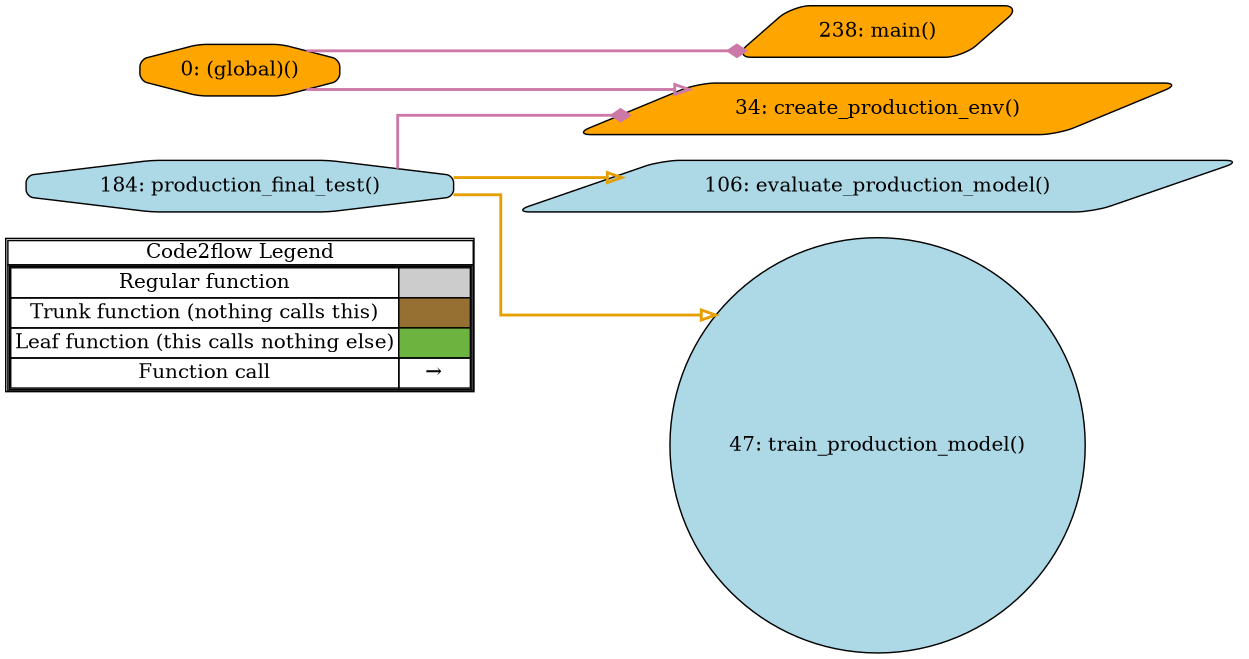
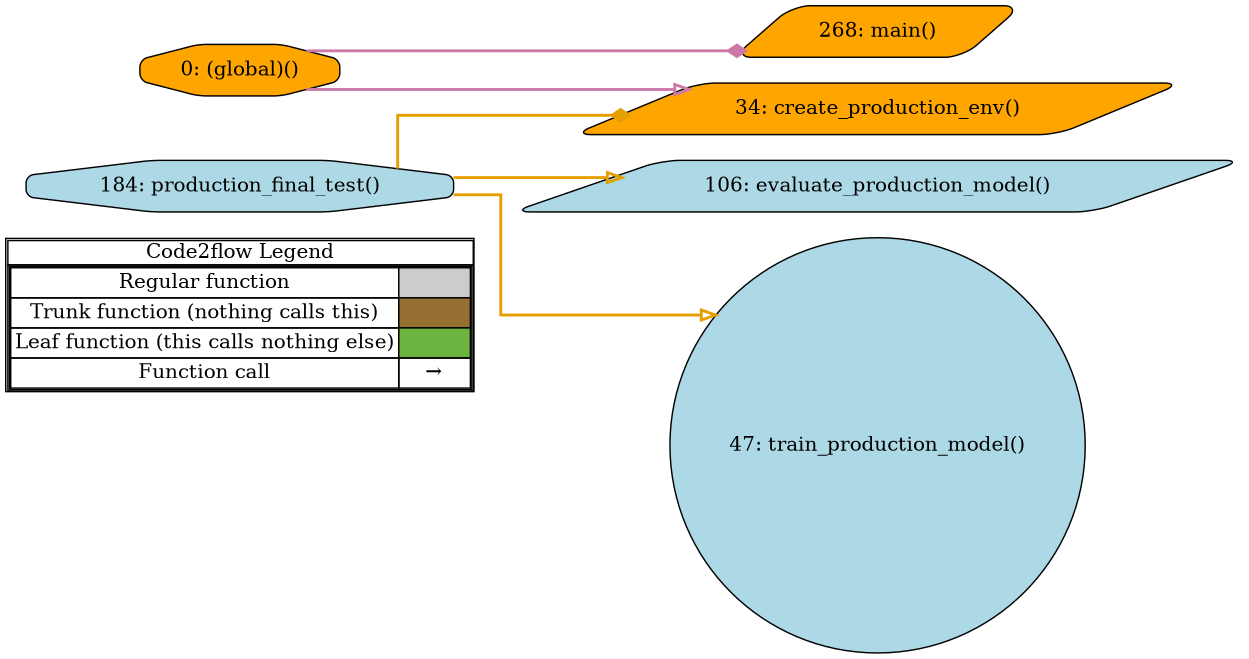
(878, 32) -> (878, 32)
(478, 115) -> (478, 115)
